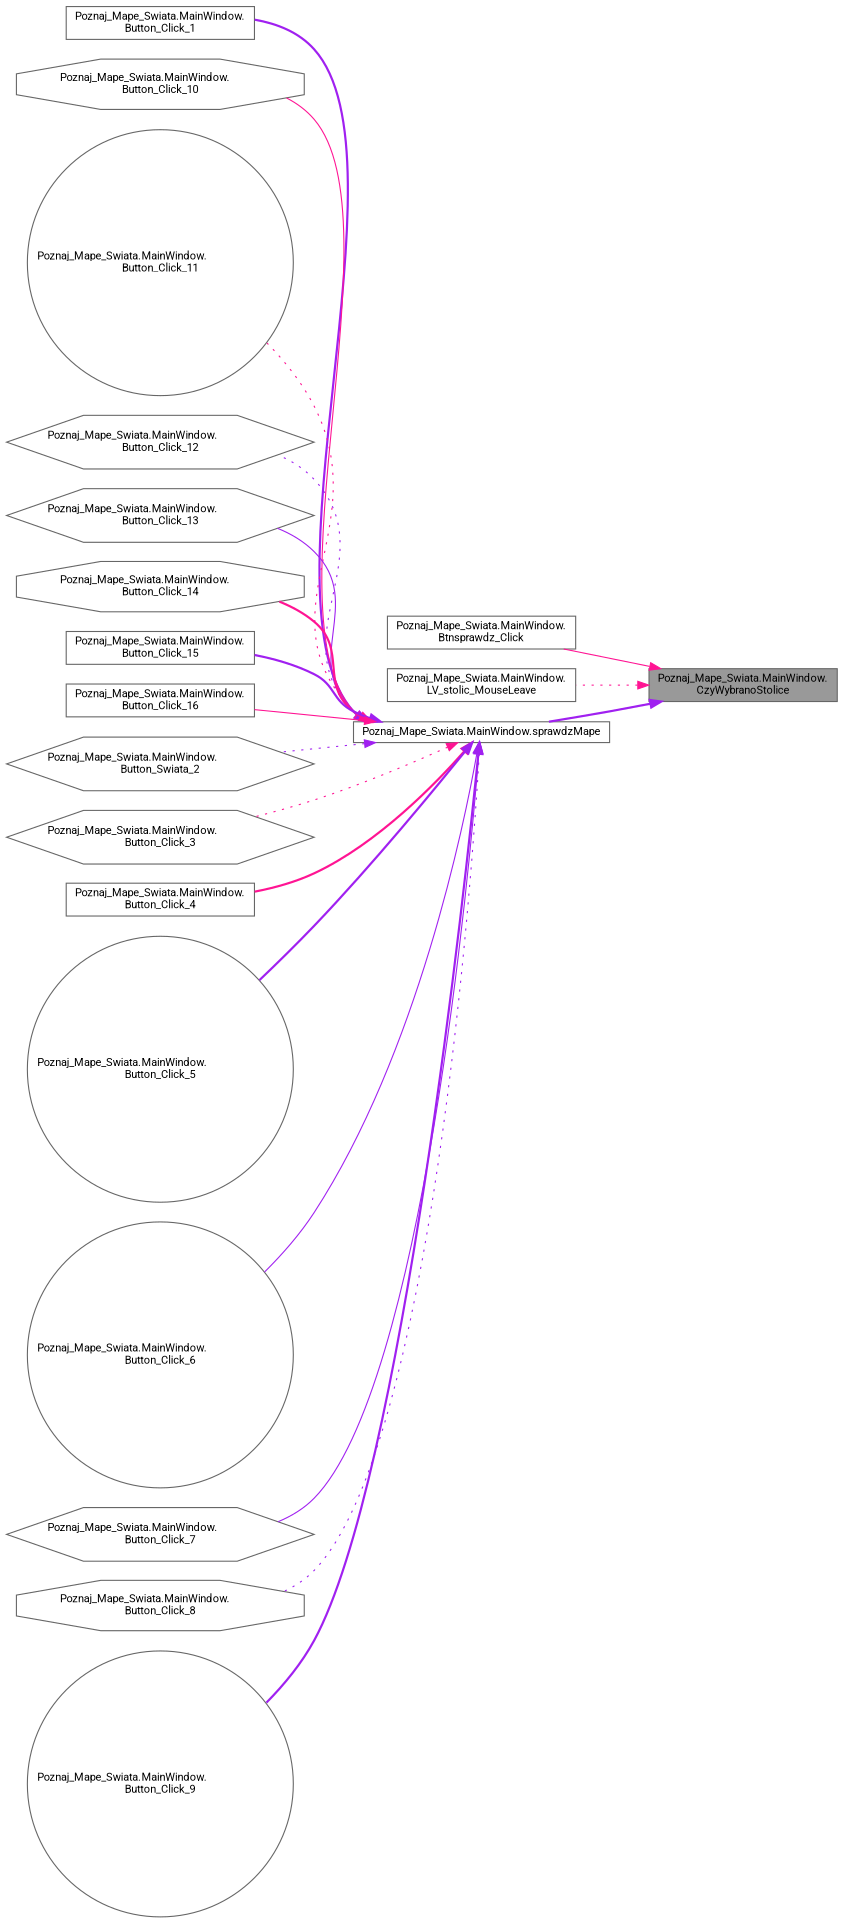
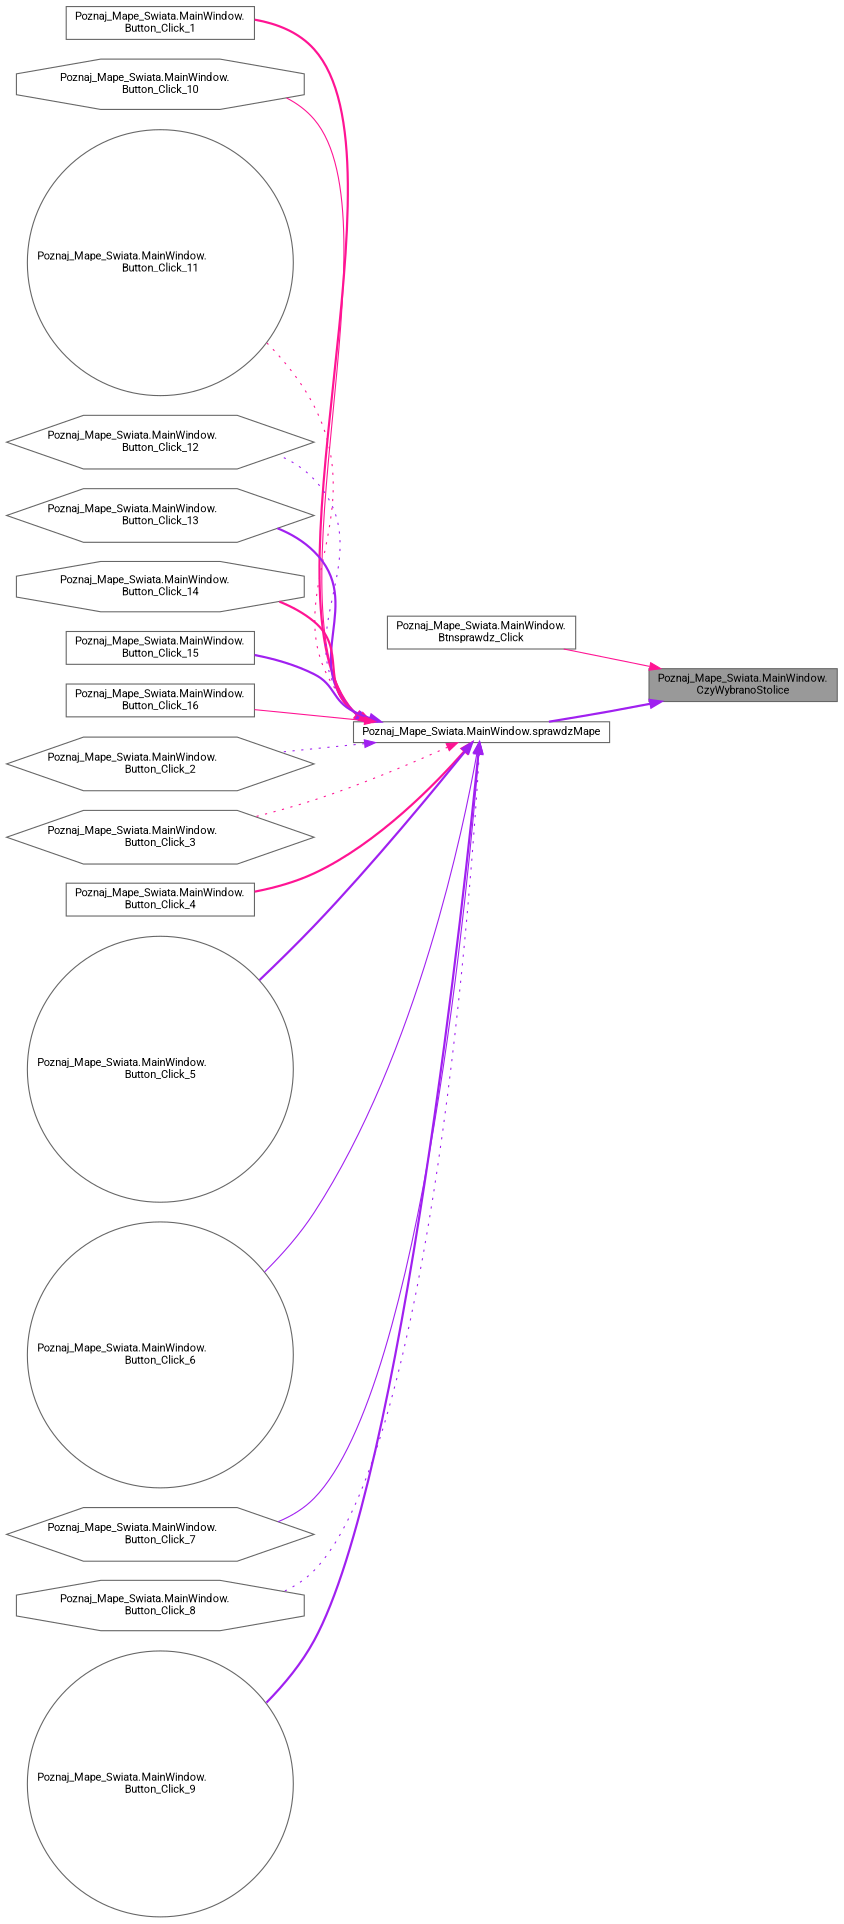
(347, 200) -> (347, 200)
(330, 575) -> (330, 575)
(482, 685) -> none
(160, 764) -> (160, 764)
